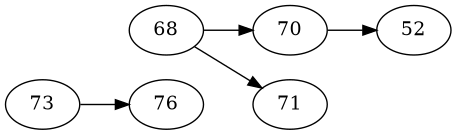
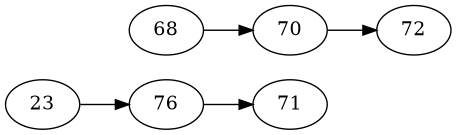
(414, 30) -> (414, 30)
(222, 64) -> (222, 104)
(43, 104) -> (43, 104)
